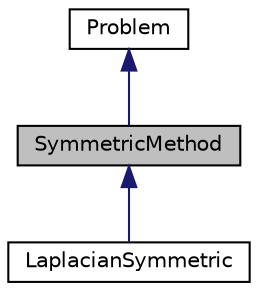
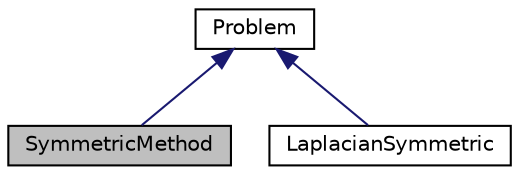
(129, 215) -> (330, 94)
